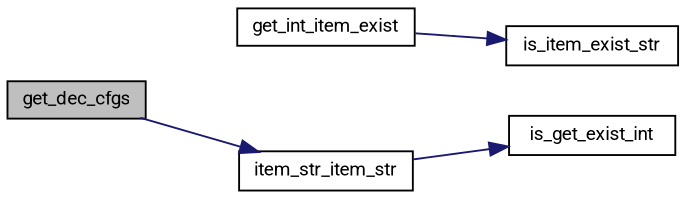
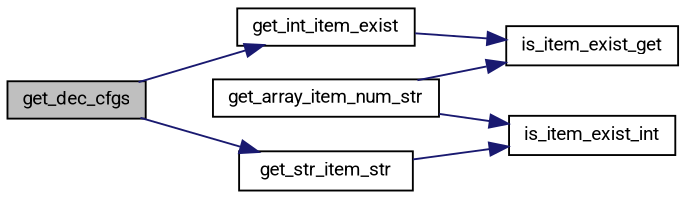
(592, 46) -> (592, 46)
none -> (192, 66)
none -> (326, 98)
(592, 135) -> (592, 135)
(326, 171) -> (326, 171)
